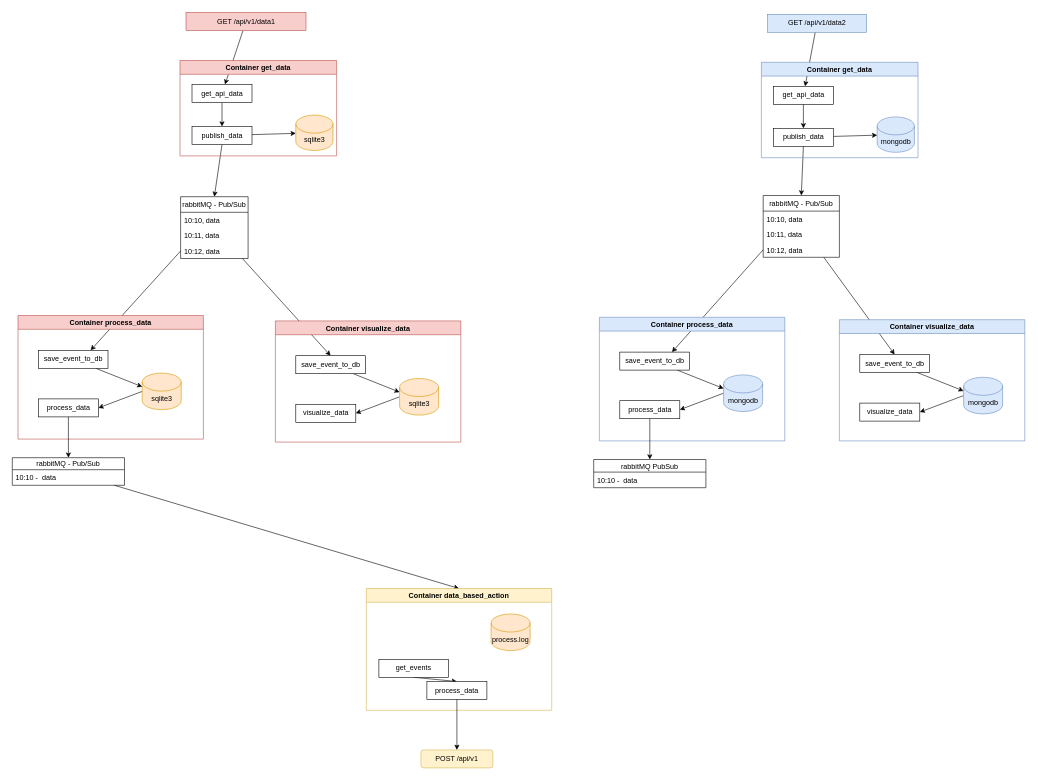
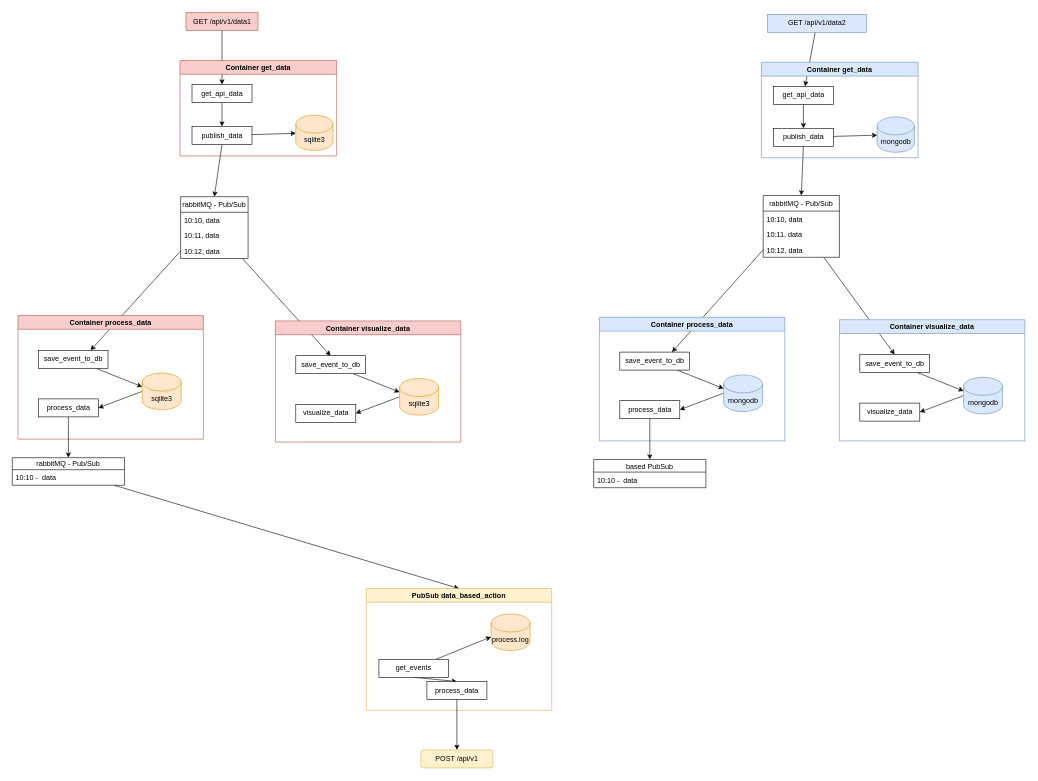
(246, 21) -> (222, 21)
(650, 466) -> (650, 466)
(459, 596) -> (459, 596)
none -> (461, 649)
